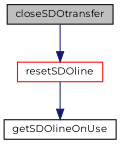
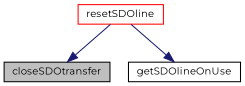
(60, 38) -> (93, 40)
